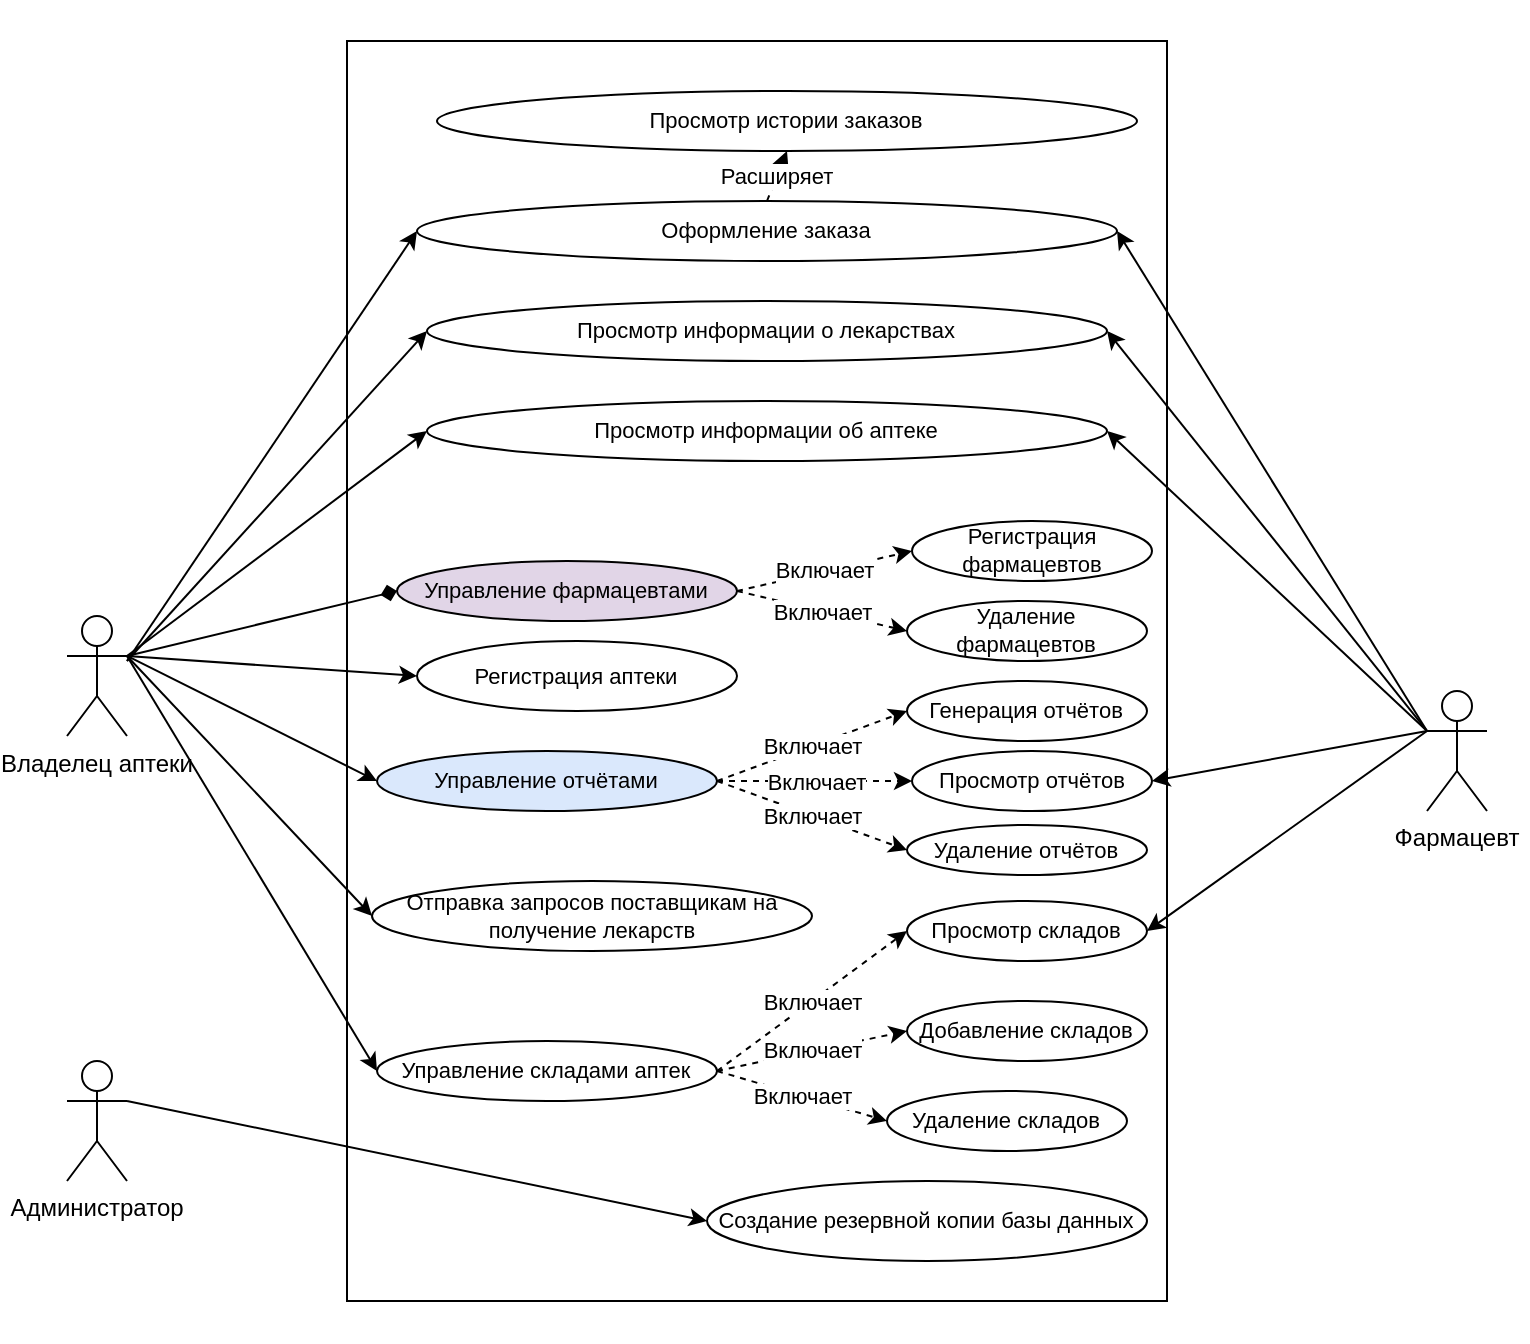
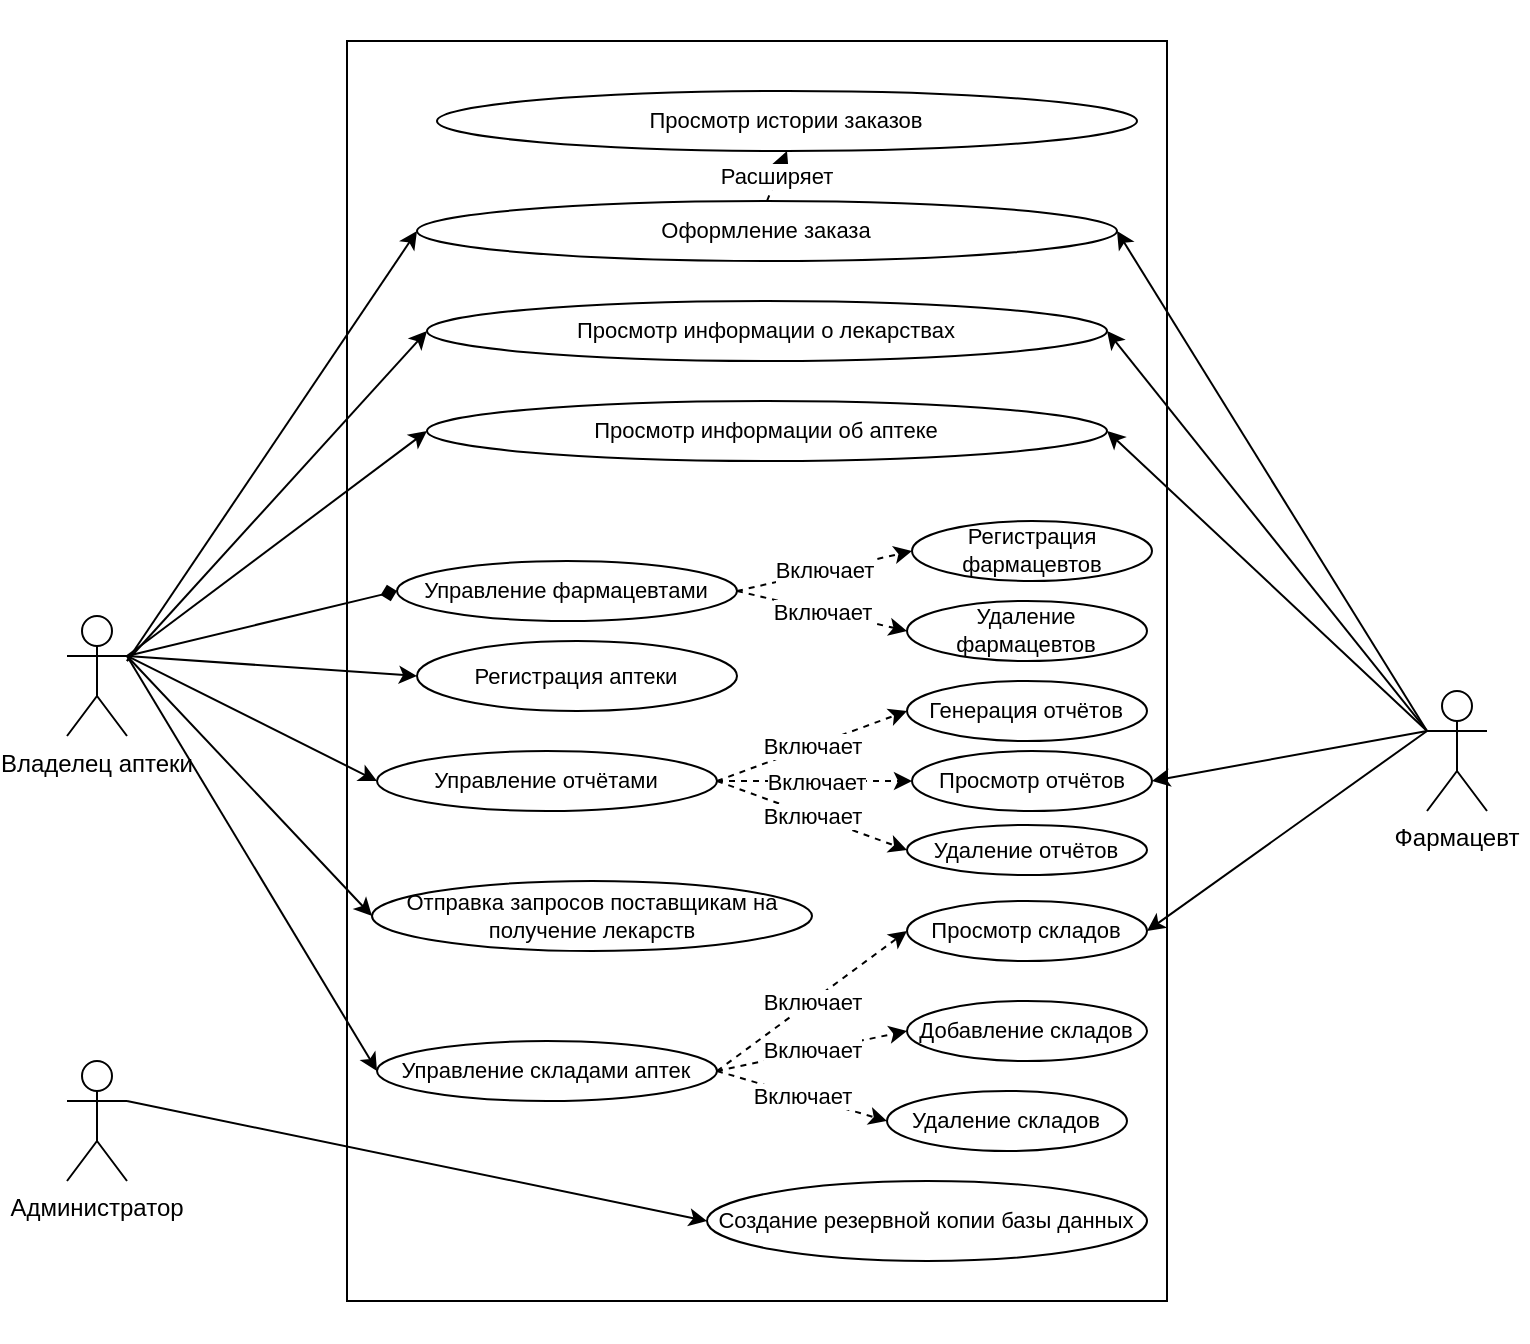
(567, 591) -> (567, 591)
(547, 781) -> (547, 781)
